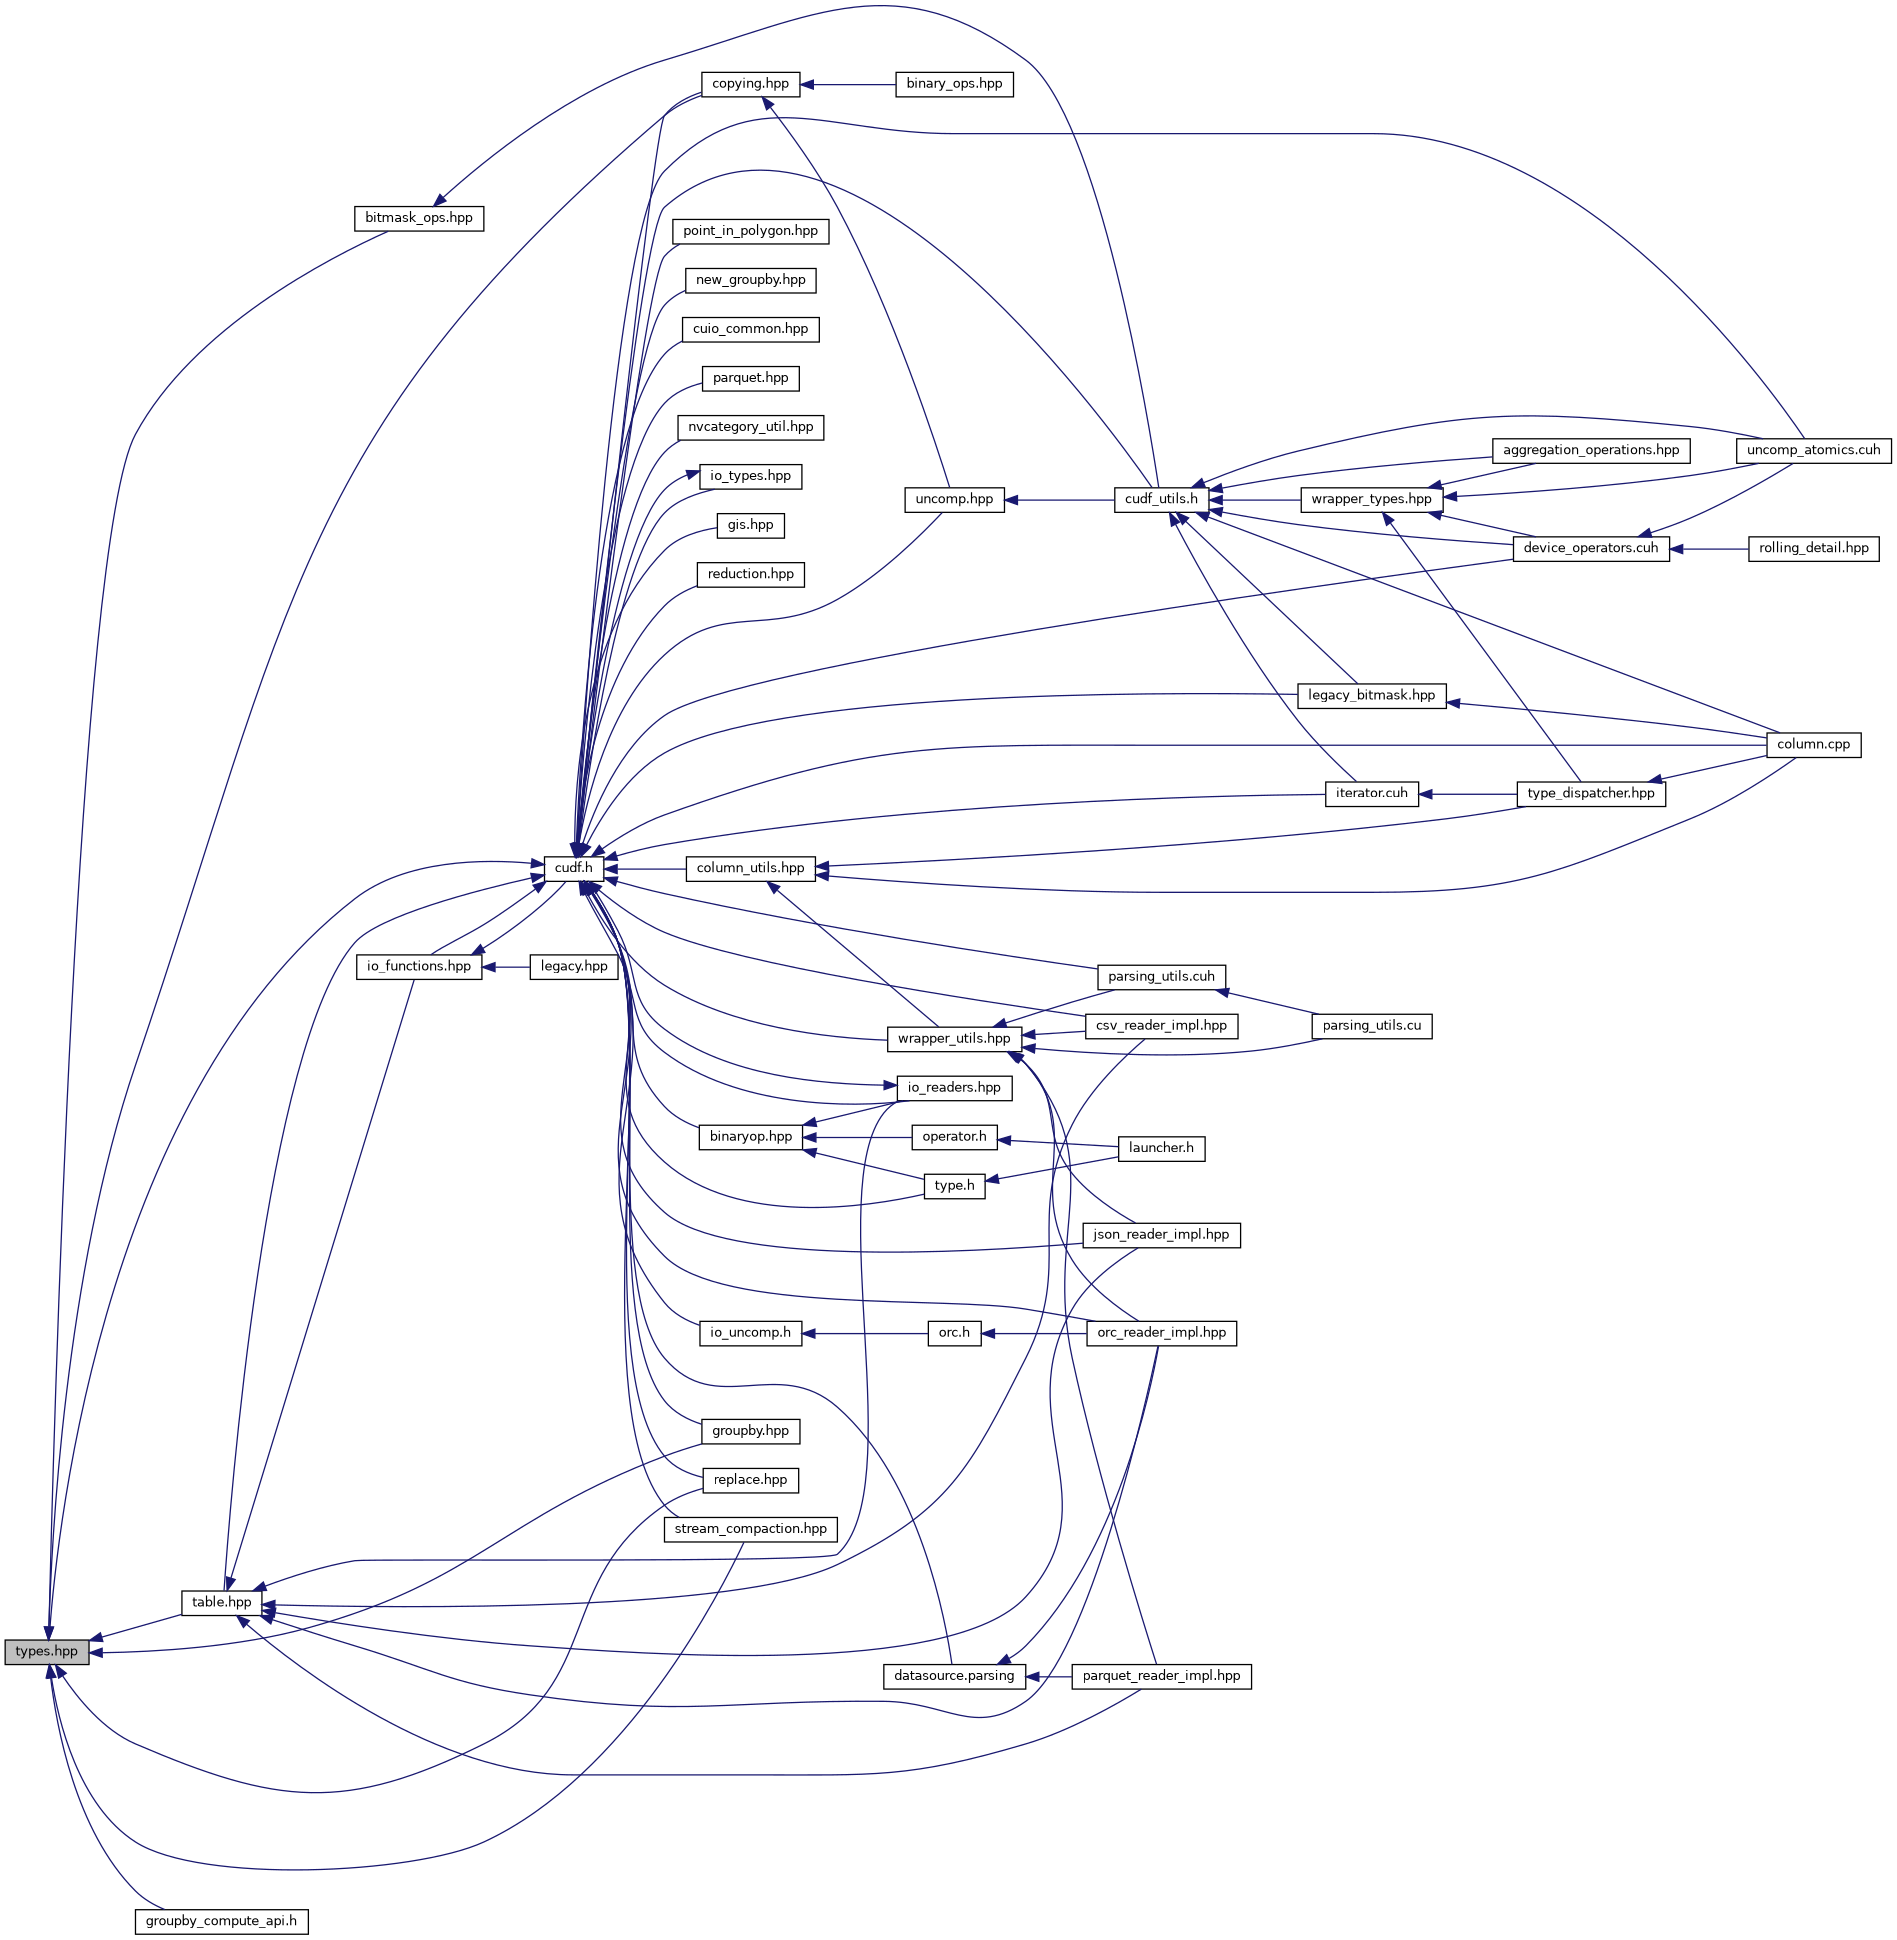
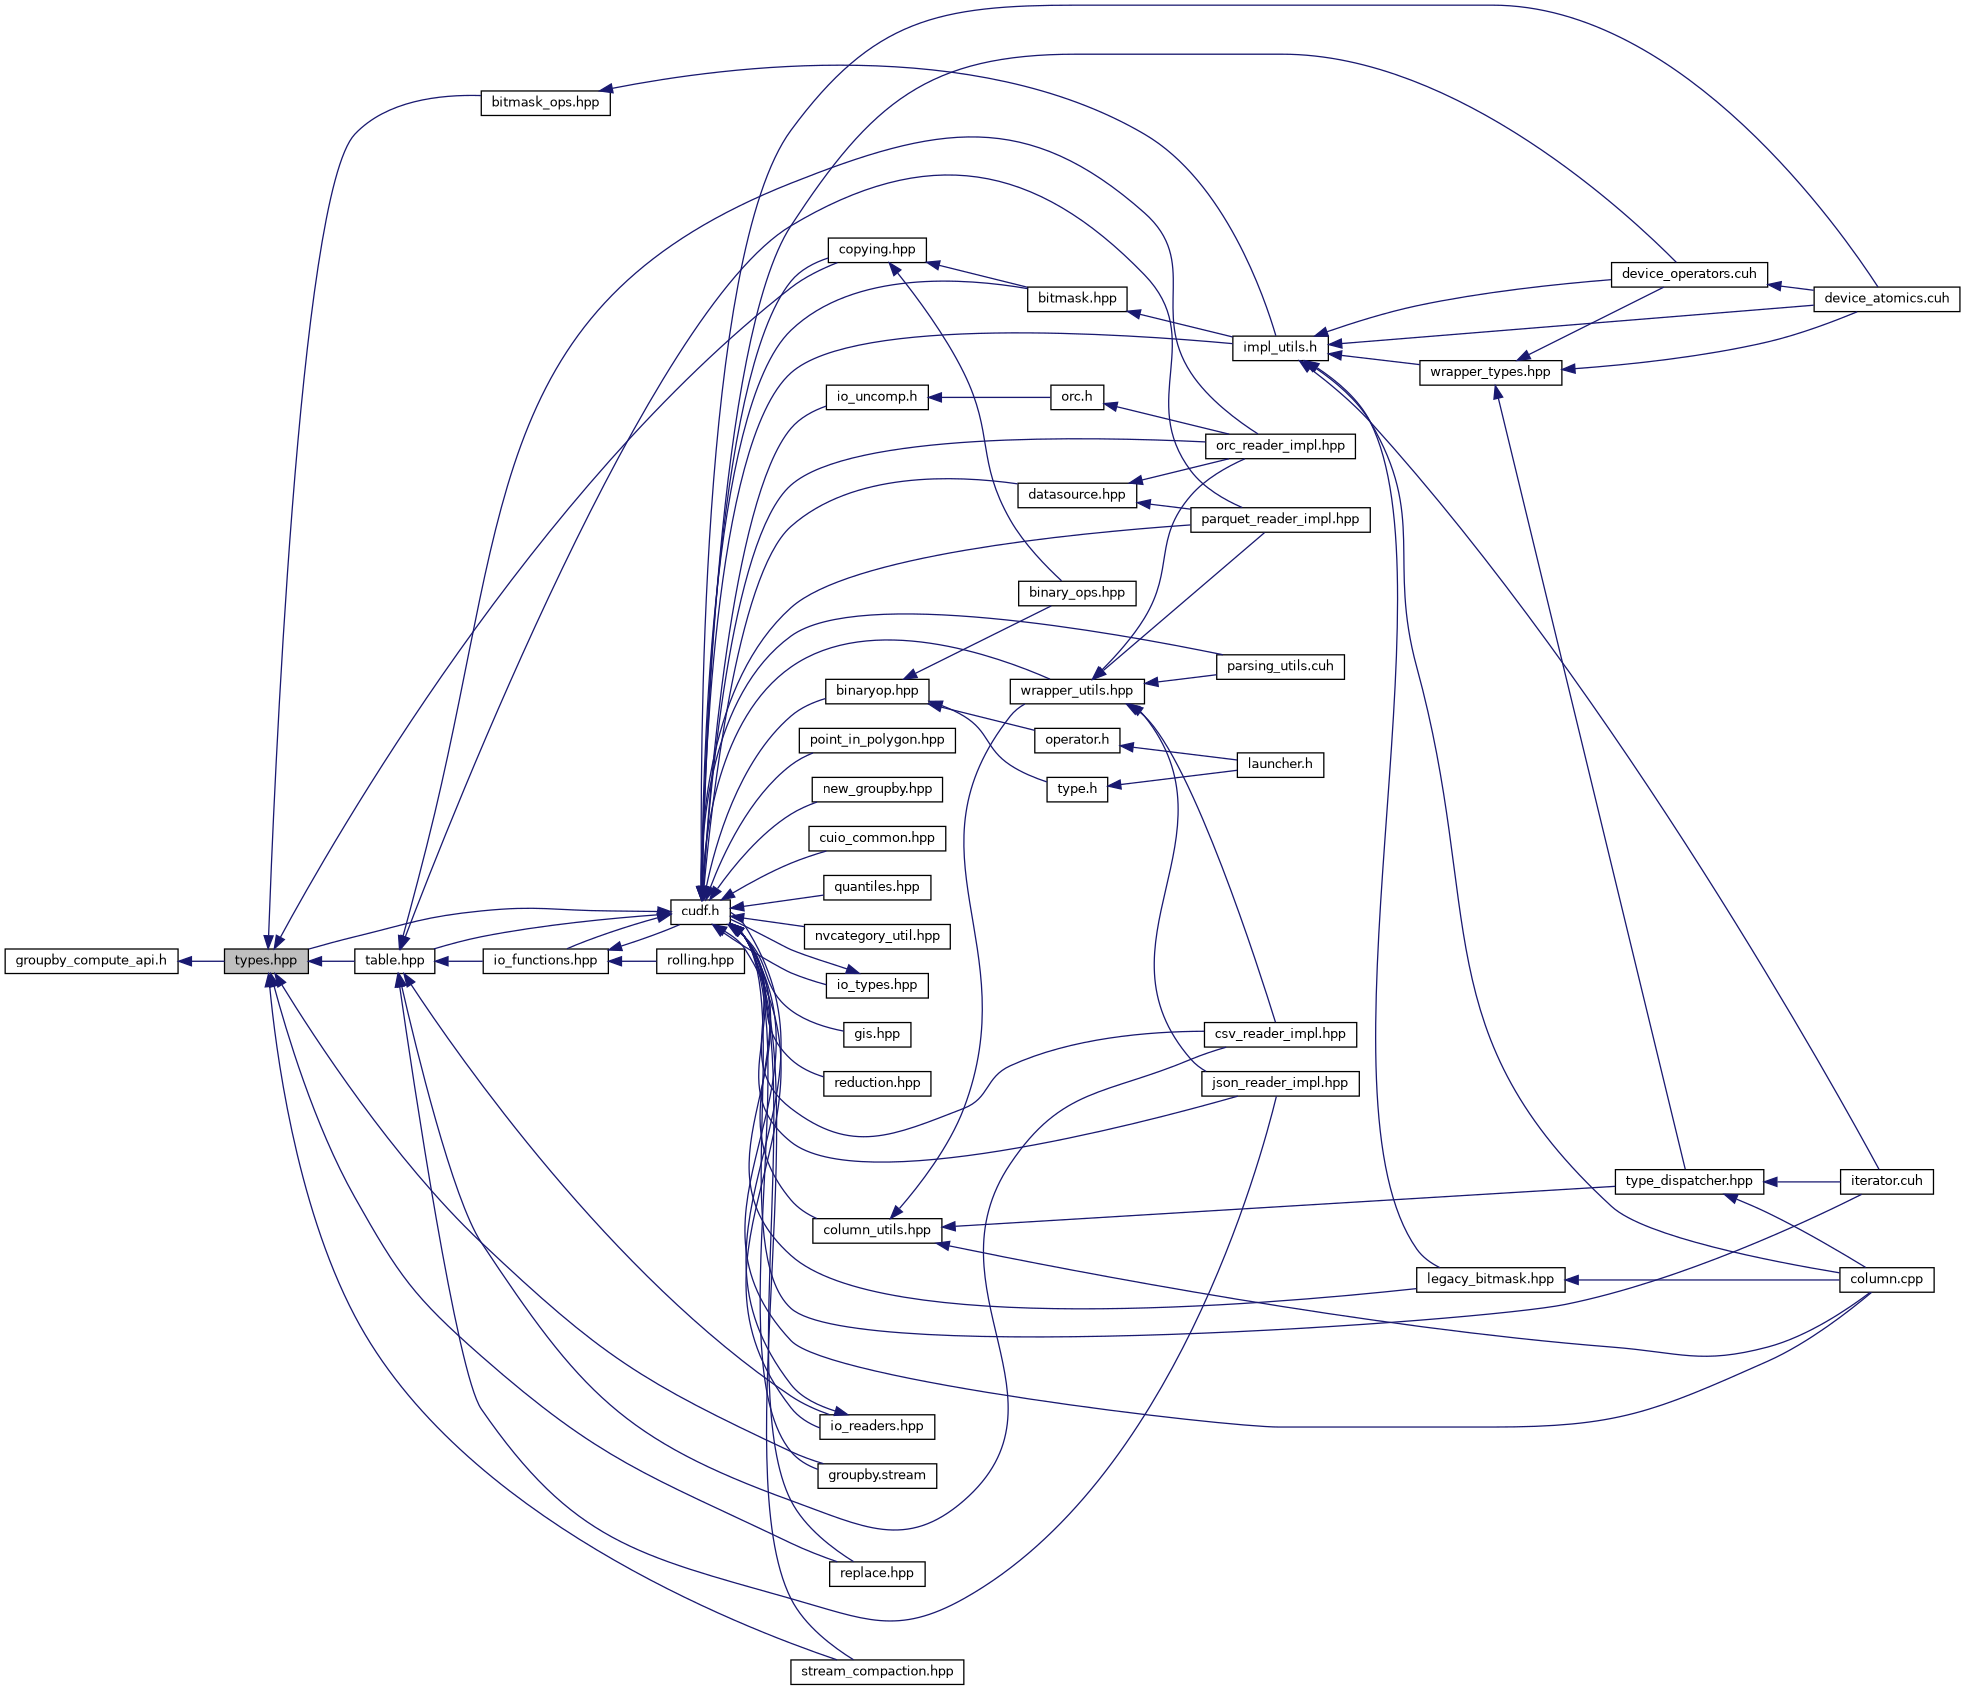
(751, 379) -> (877, 888)
(1592, 451) -> none
(1814, 451) -> (1887, 299)
(955, 500) -> (1077, 299)
(1162, 500) -> (1281, 348)
(1814, 549) -> none
(1475, 794) -> (1809, 1182)
(574, 967) -> (701, 961)
(1372, 1027) -> none
(857, 1112) -> (984, 640)
(658, 1155) -> (840, 582)
(751, 1432) -> (877, 1476)
(955, 1677) -> (1077, 495)
(83, 1808) -> (208, 961)
